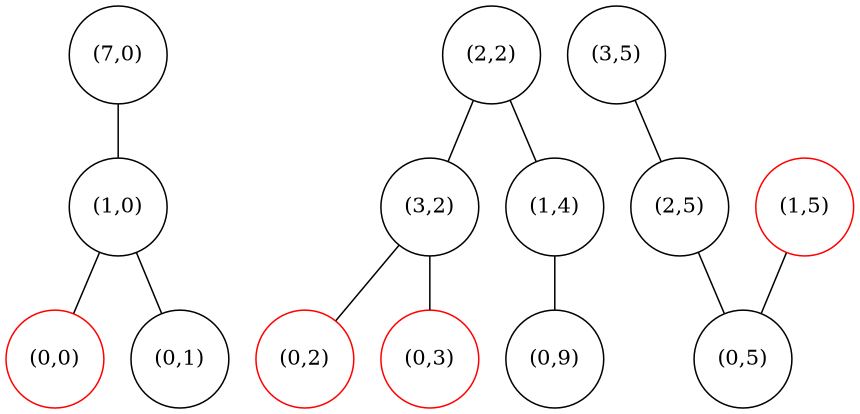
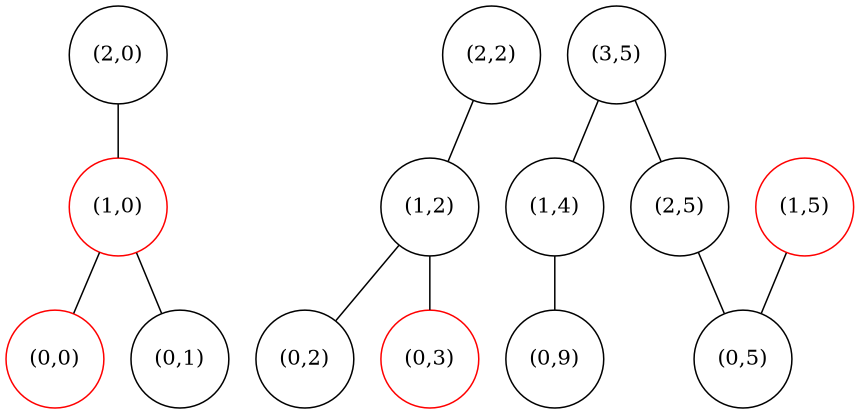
(118, 55) -> (118, 55)
(523, 131) -> (586, 131)
(118, 207) -> (118, 207)
(430, 207) -> (430, 207)
(305, 359) -> (305, 359)
